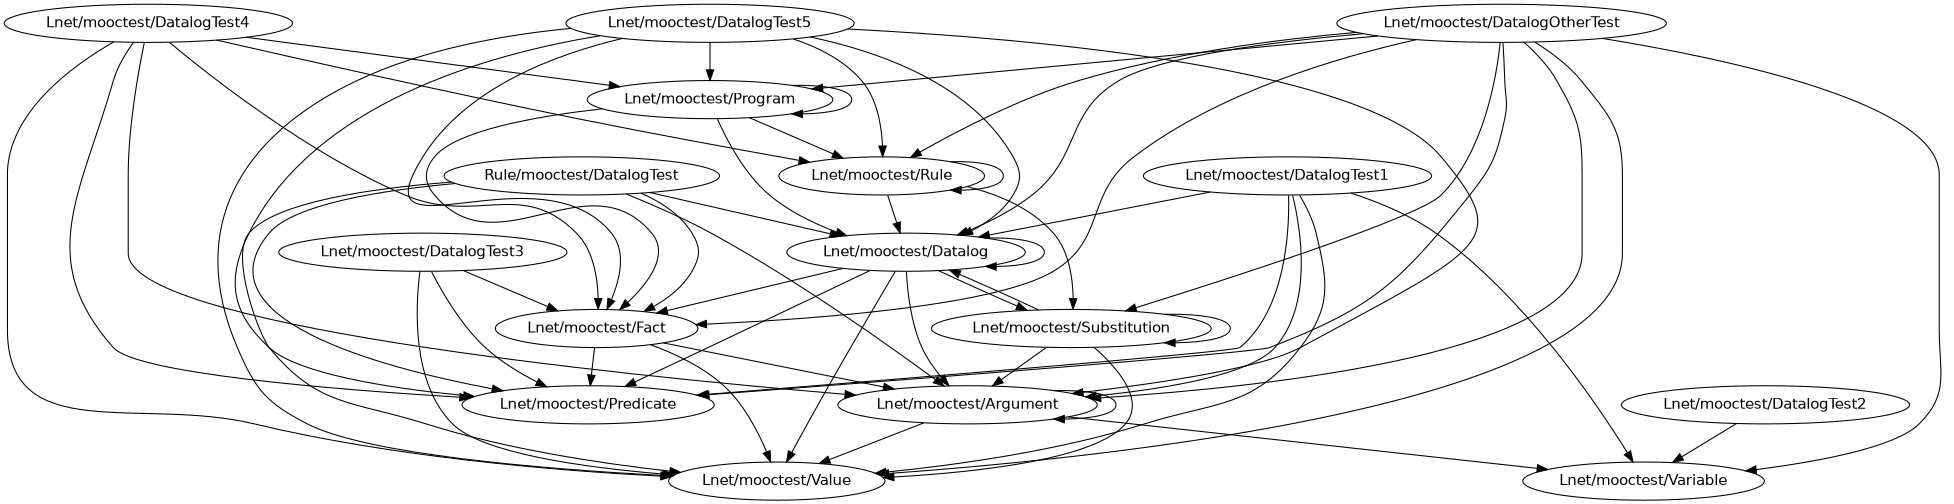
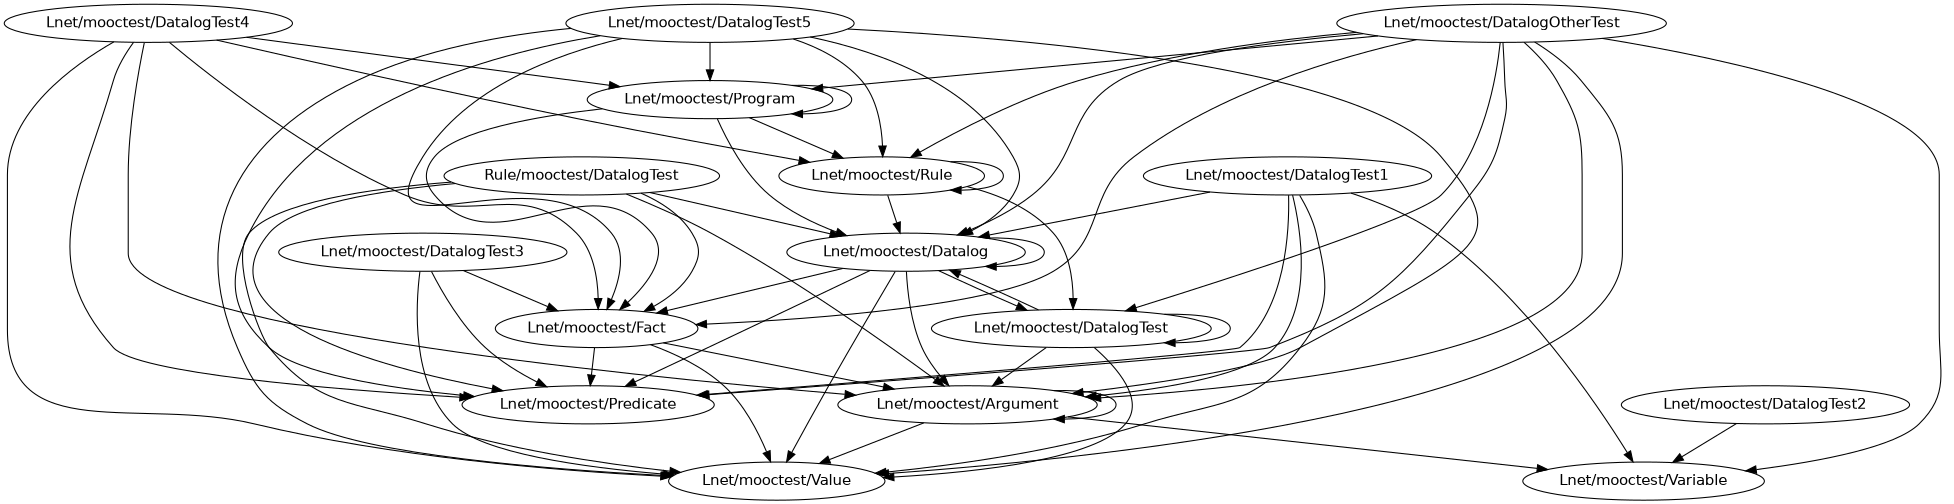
(1071, 329) -> (1071, 329)
